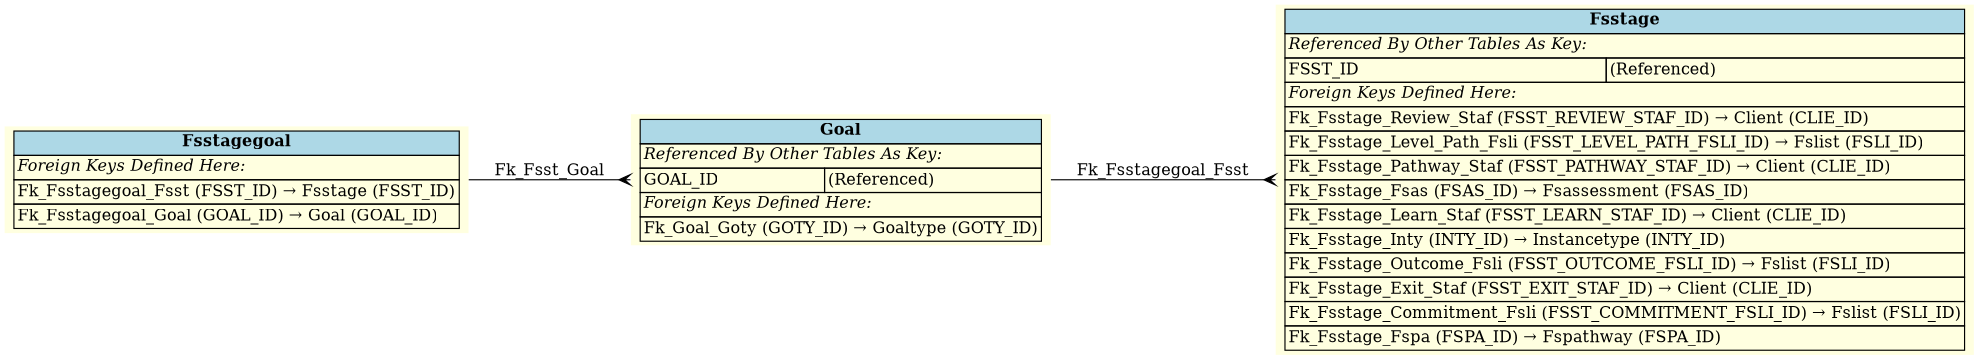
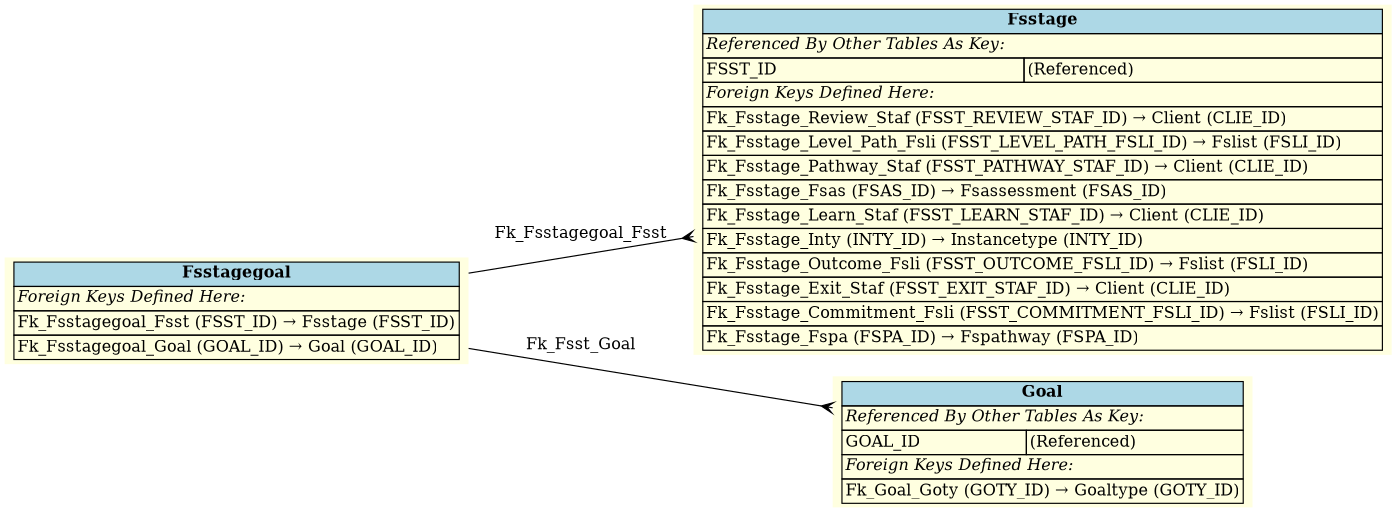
(1157, 180) -> (575, 256)
